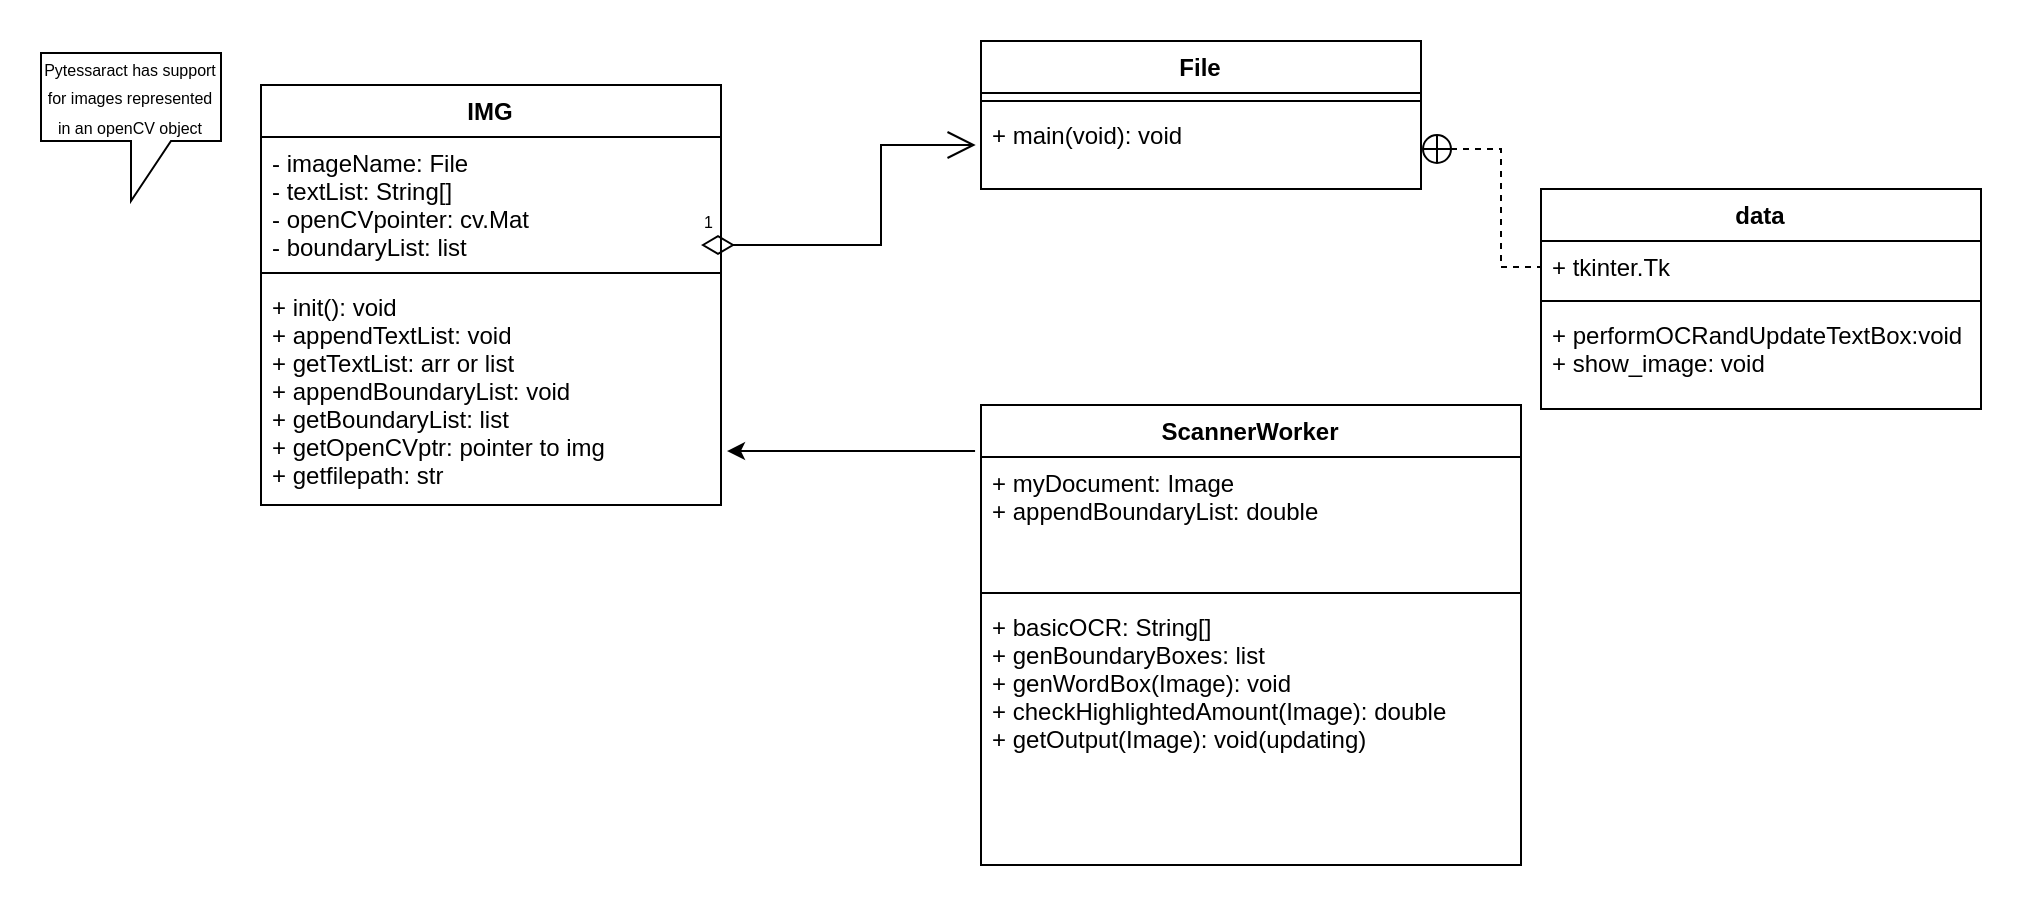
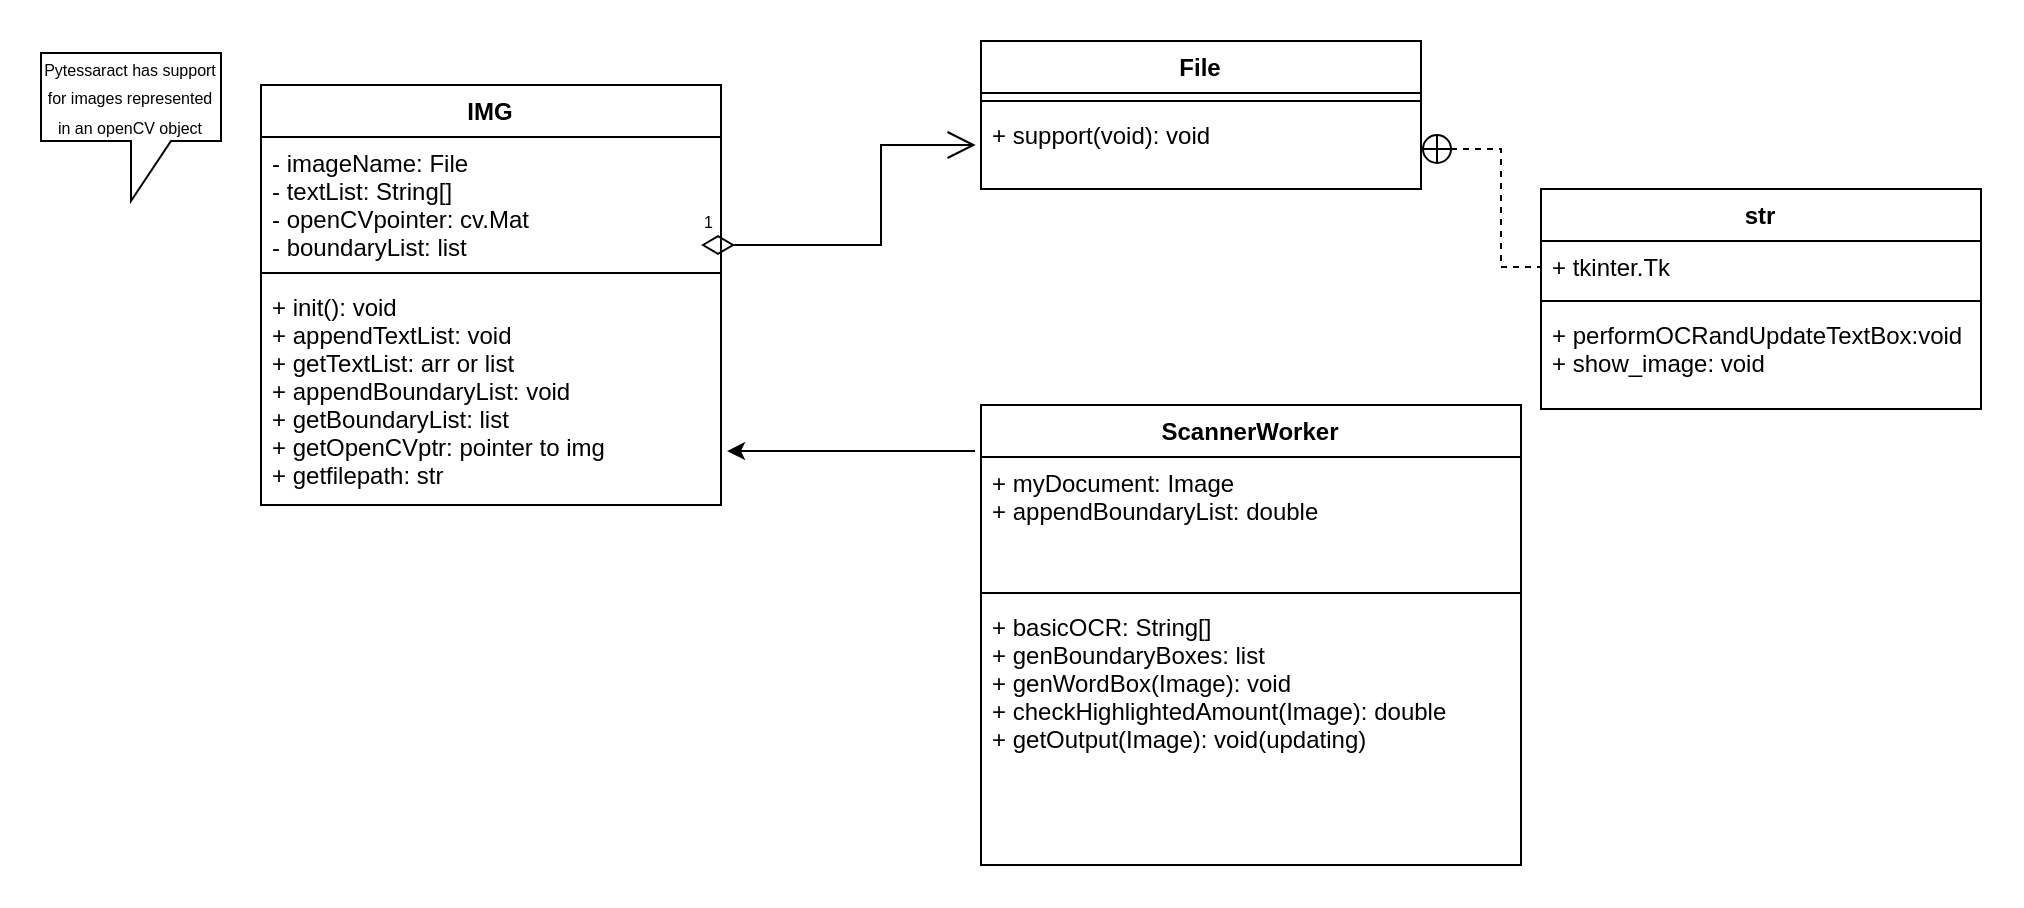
(1094, 136) -> (1118, 136)
(1760, 216) -> (1760, 216)
